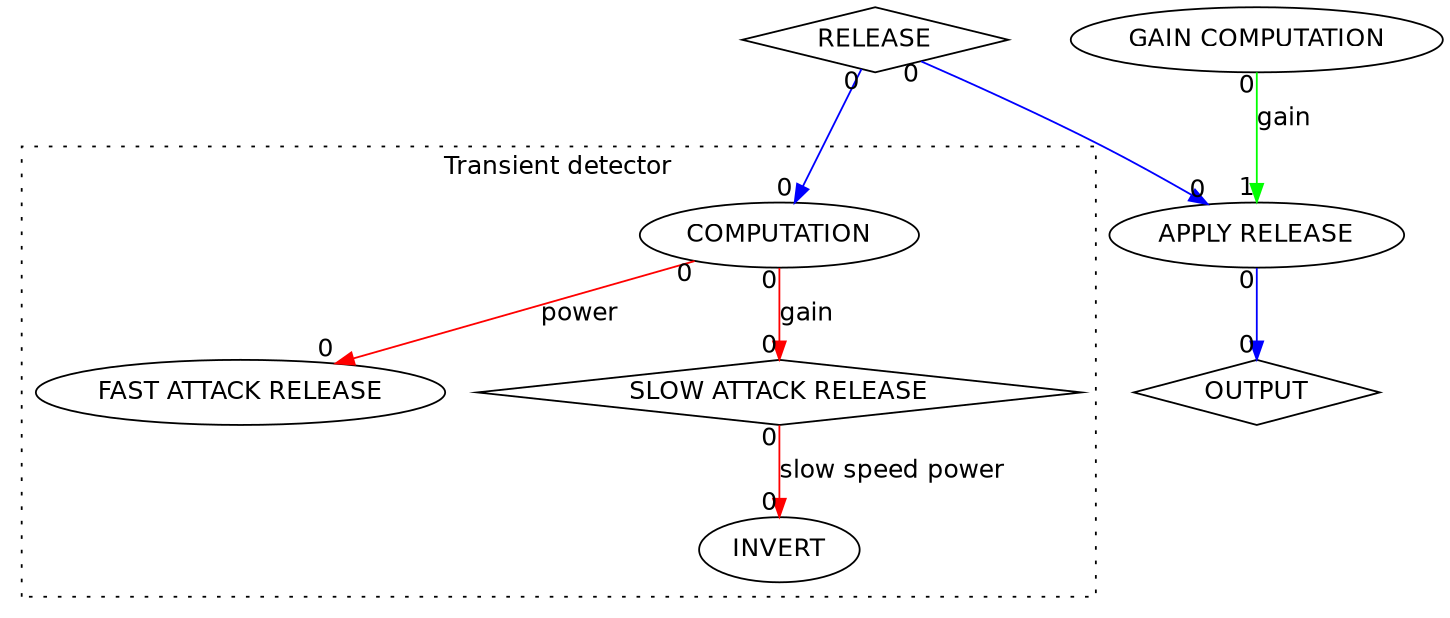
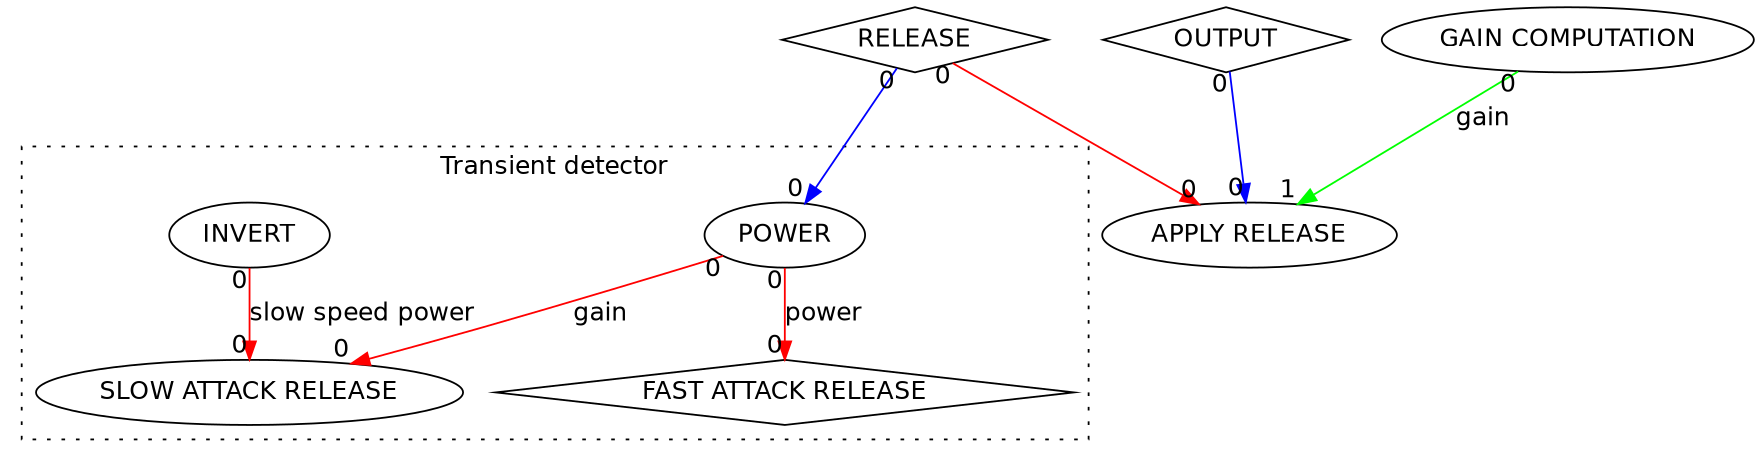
(1058, 124) -> (1068, 129)
(779, 235) -> (785, 235)
(1257, 305) -> (1237, 128)
(241, 392) -> (785, 392)
(779, 392) -> (250, 392)
(779, 462) -> (250, 305)
